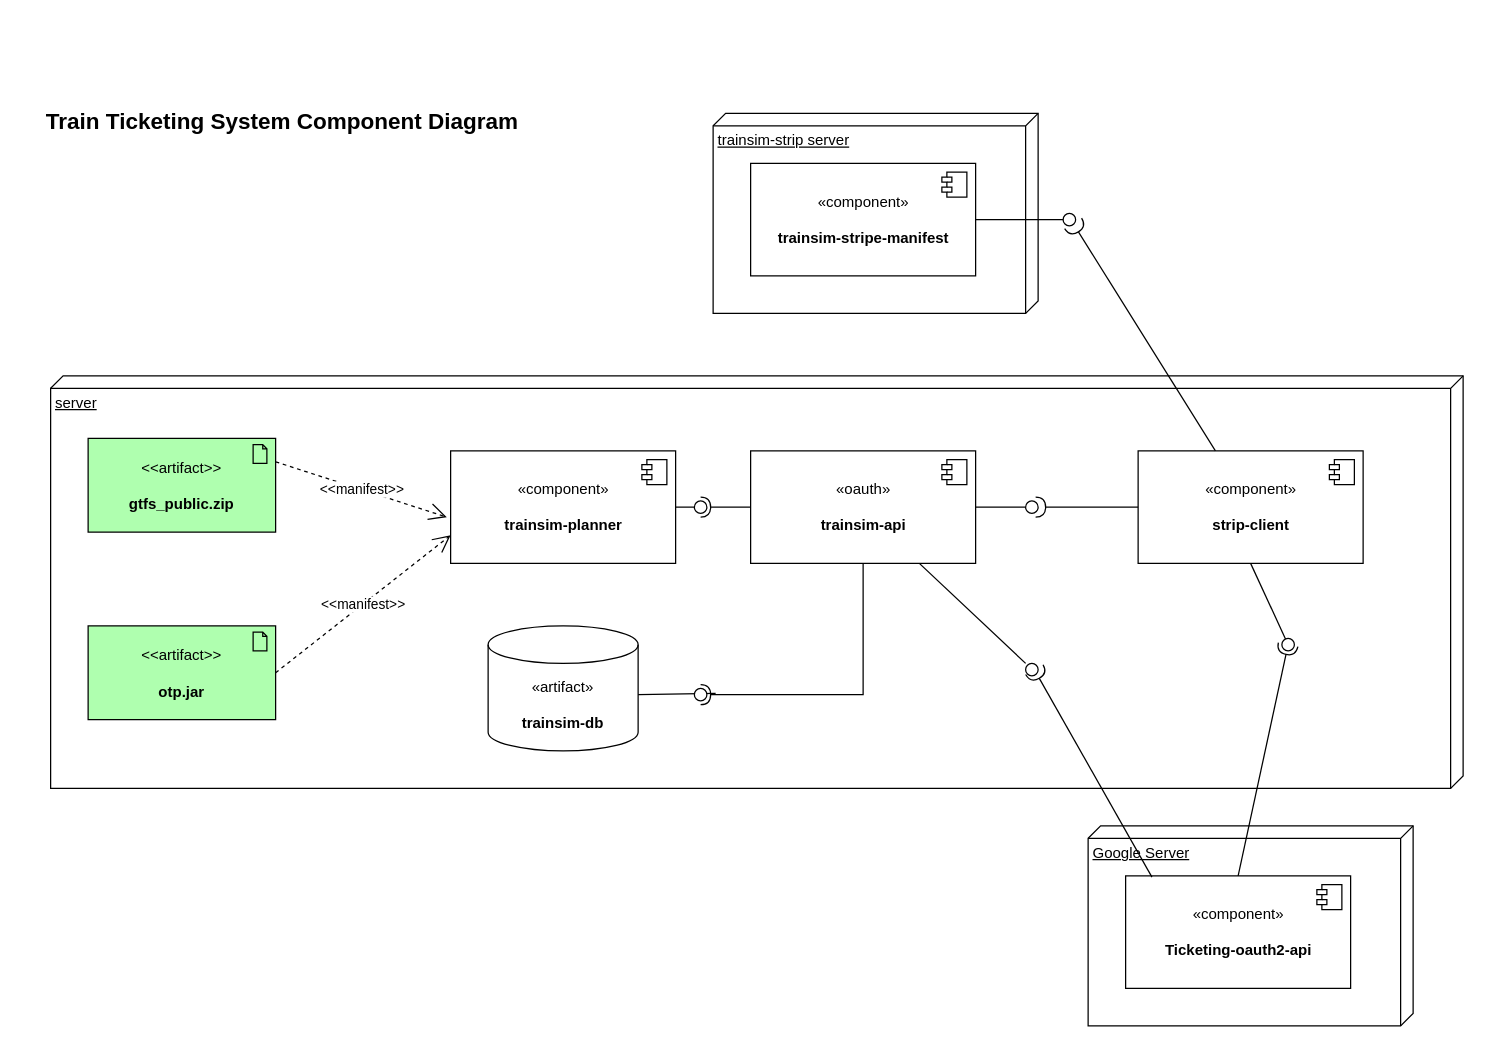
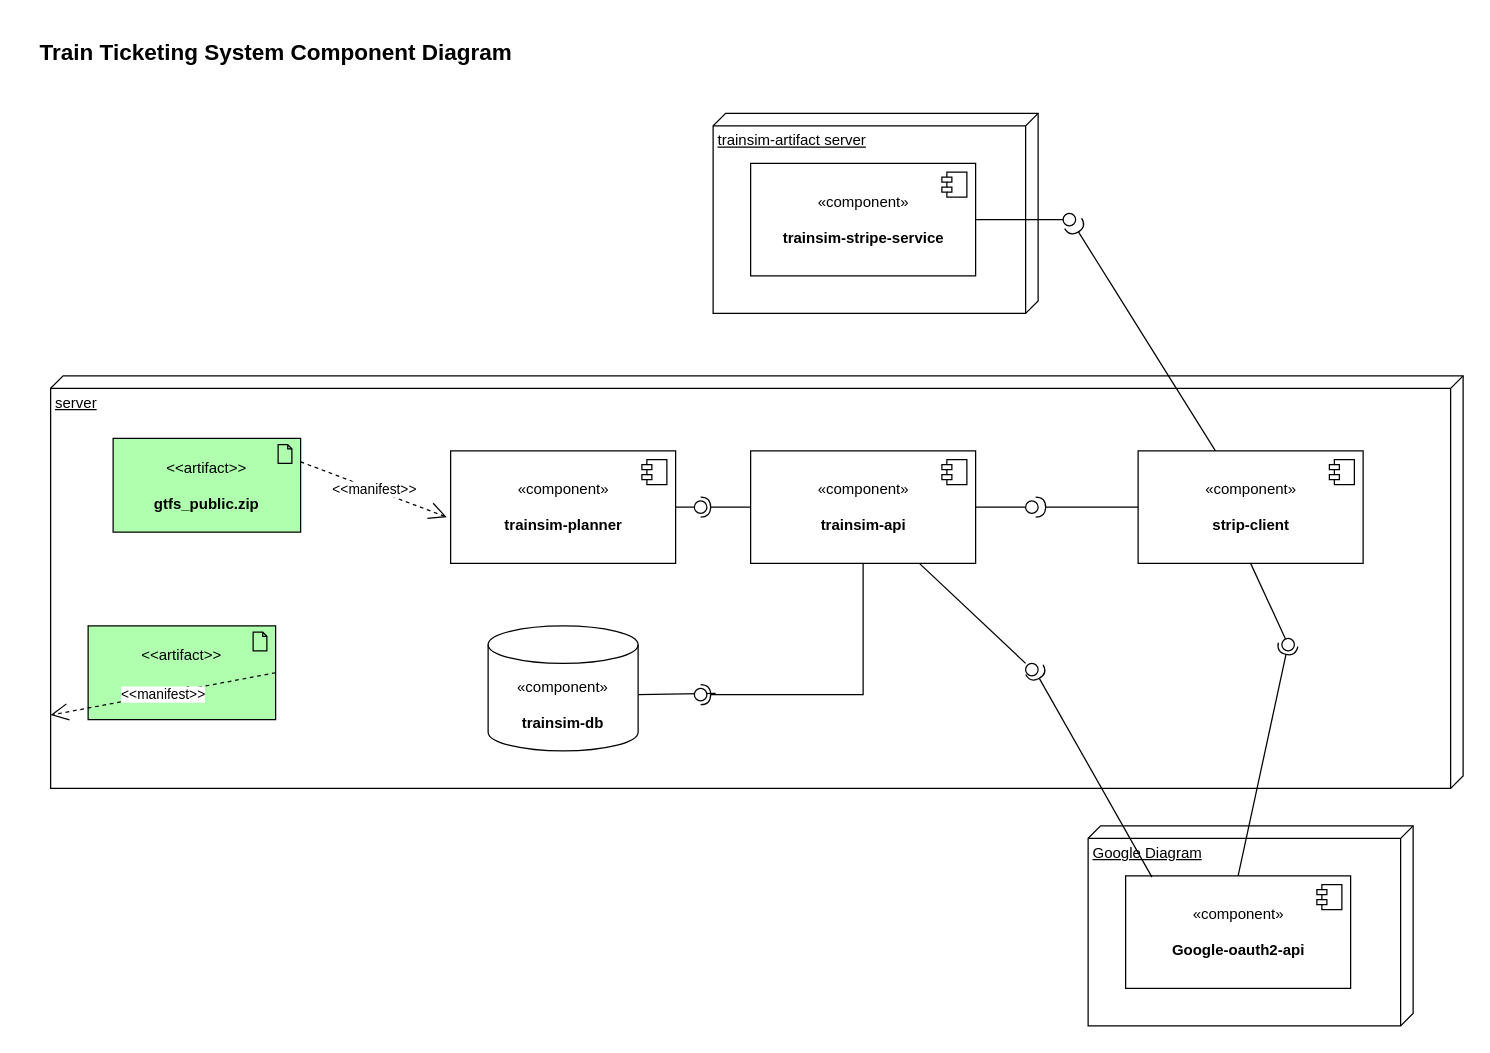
(282, 119) -> (276, 51)
(799, 141) -> (811, 141)
(864, 219) -> (864, 219)
(182, 485) -> (207, 485)
(864, 507) -> (864, 507)
(362, 605) -> (205, 686)
(563, 704) -> (563, 704)
(1144, 853) -> (1146, 853)
(1239, 932) -> (1239, 932)
